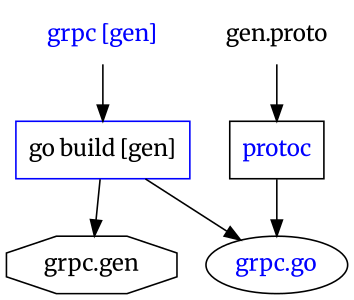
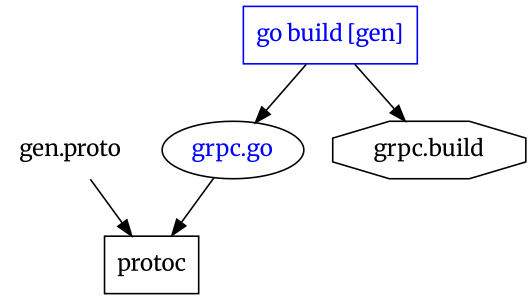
(103, 35) -> none
(103, 150) -> (330, 35)
(277, 150) -> (152, 265)
(277, 200) -> (198, 200)
(92, 265) -> (429, 150)
